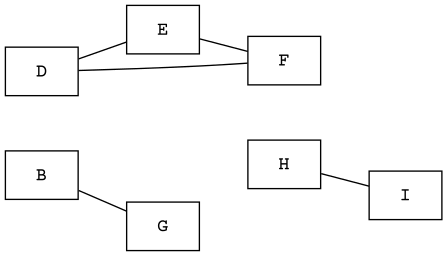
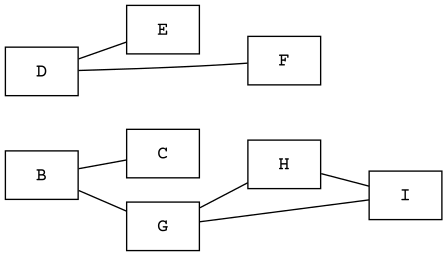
(224, 45) -> none
none -> (163, 154)
none -> (224, 195)
none -> (284, 211)
